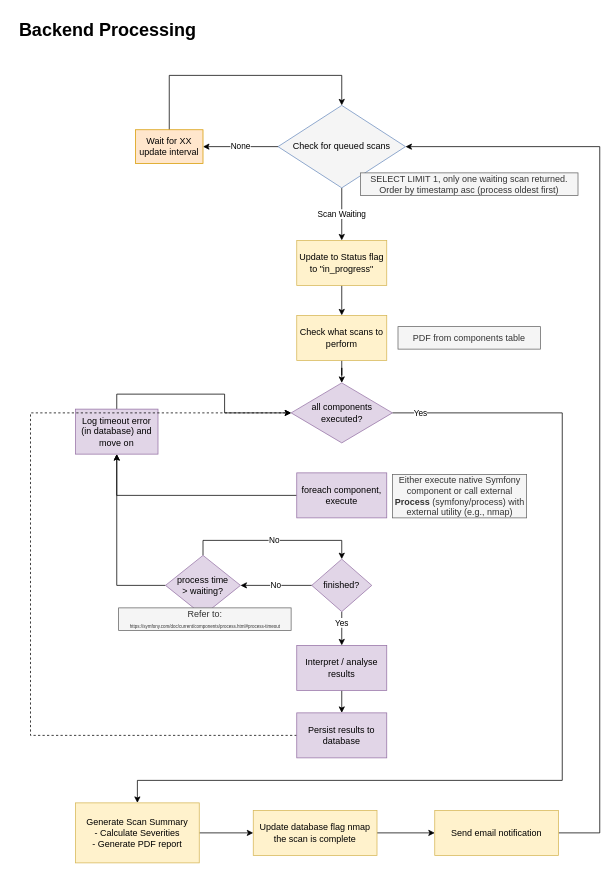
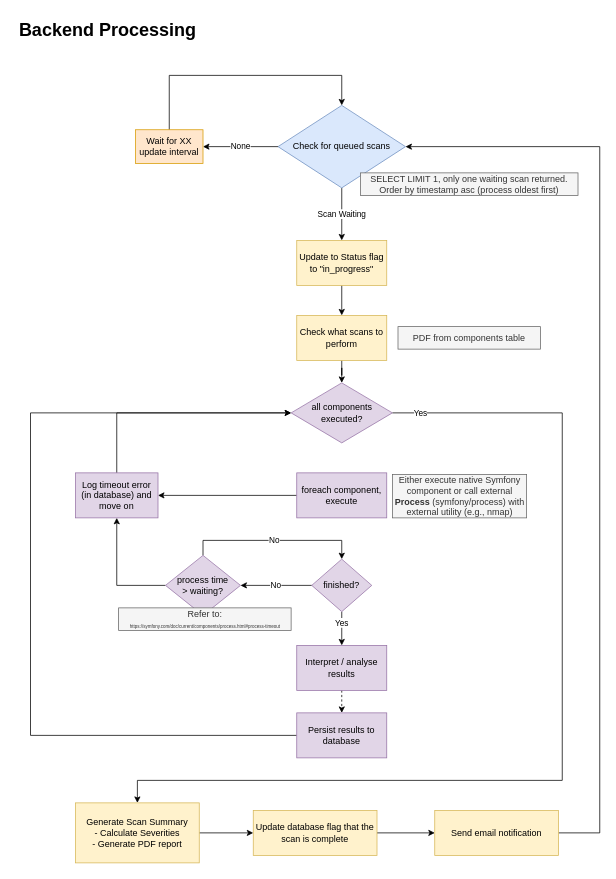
(342, 147) -> (342, 147)
(117, 432) -> (117, 495)
(30, 683) -> (30, 683)
(342, 700) -> (342, 700)
(315, 833) -> (315, 833)
